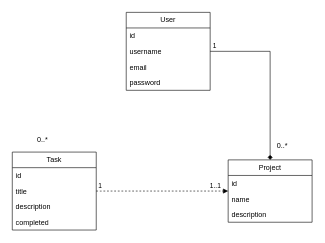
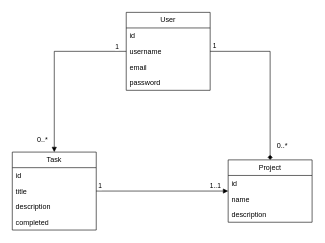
none -> (54, 51)
(159, 191) -> (159, 191)
